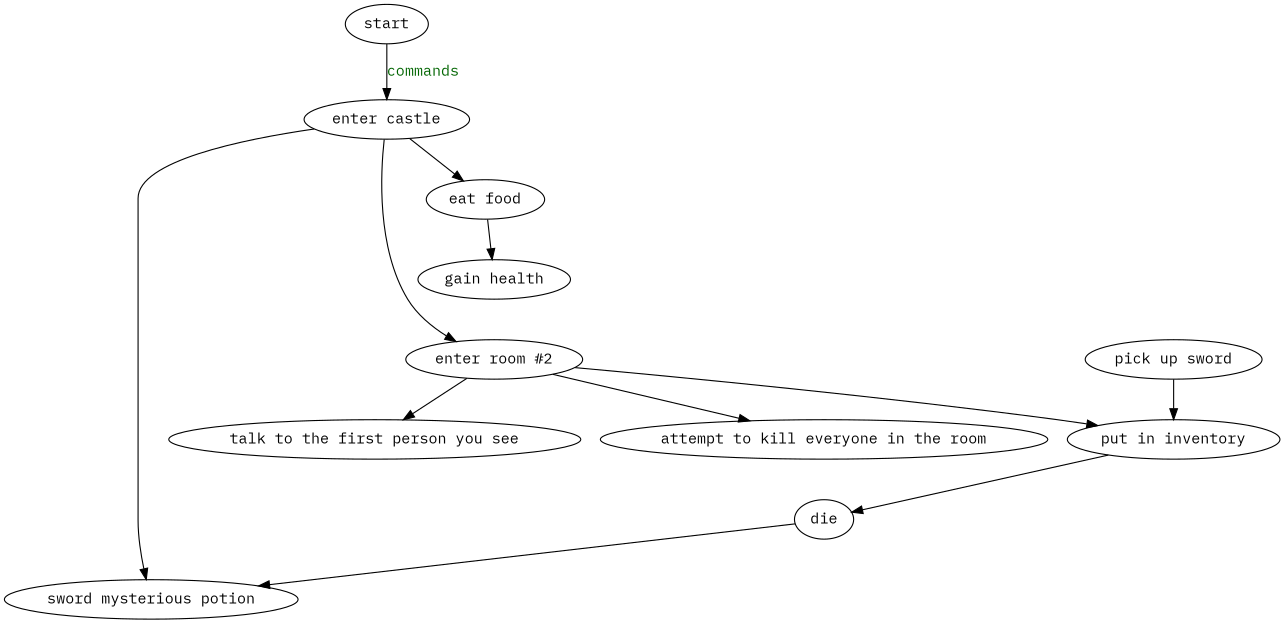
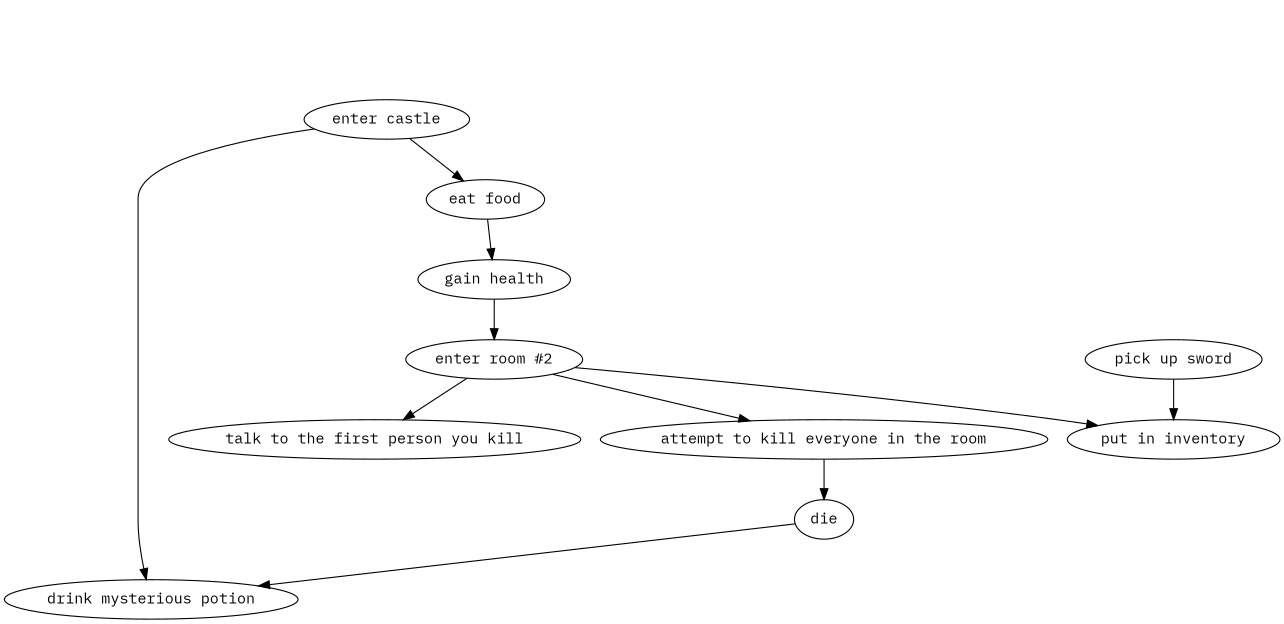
(387, 24) -> none
(388, 248) -> (494, 314)
(375, 439) -> (375, 439)
(985, 482) -> (824, 474)
(151, 599) -> (151, 599)
